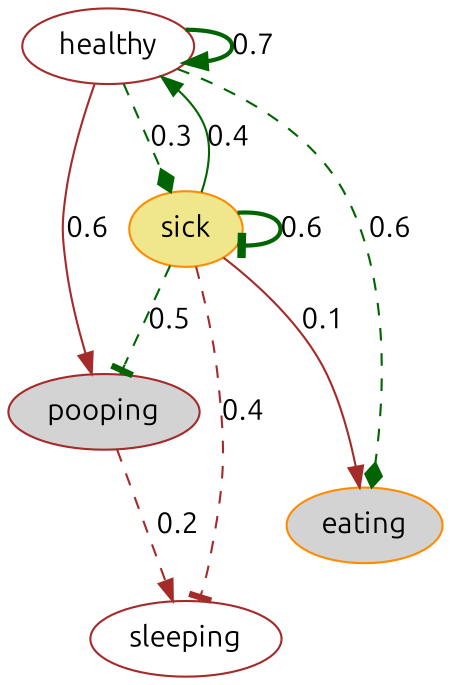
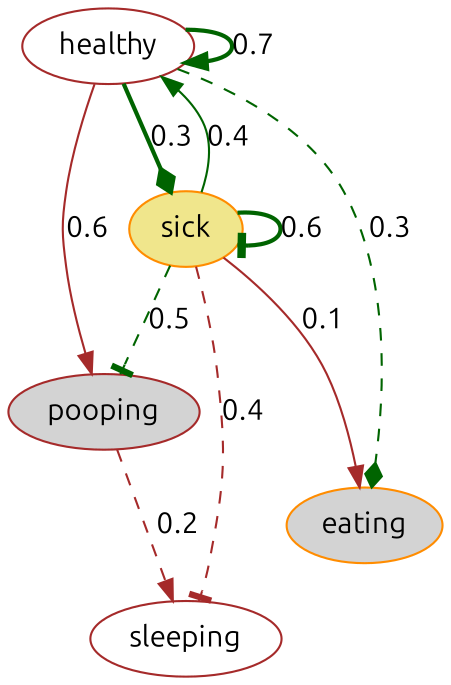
(142, 126) -> (142, 126)
(391, 229) -> (391, 229)
